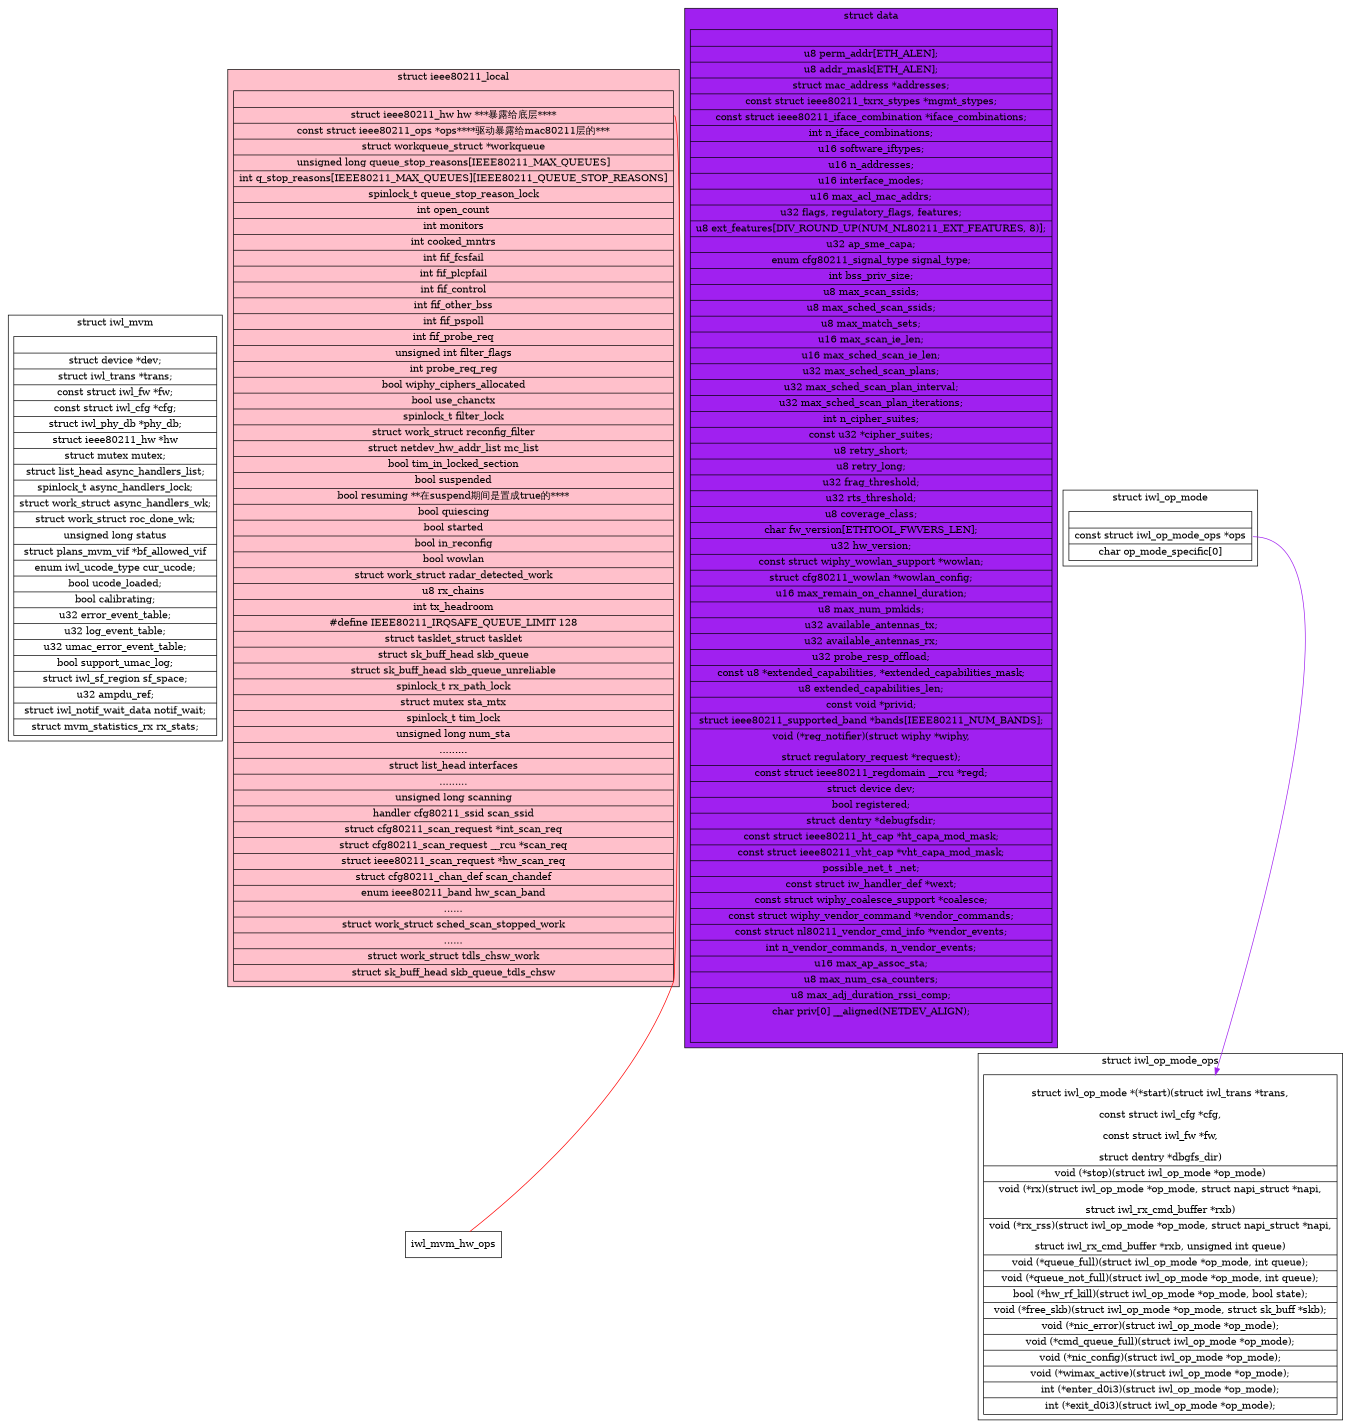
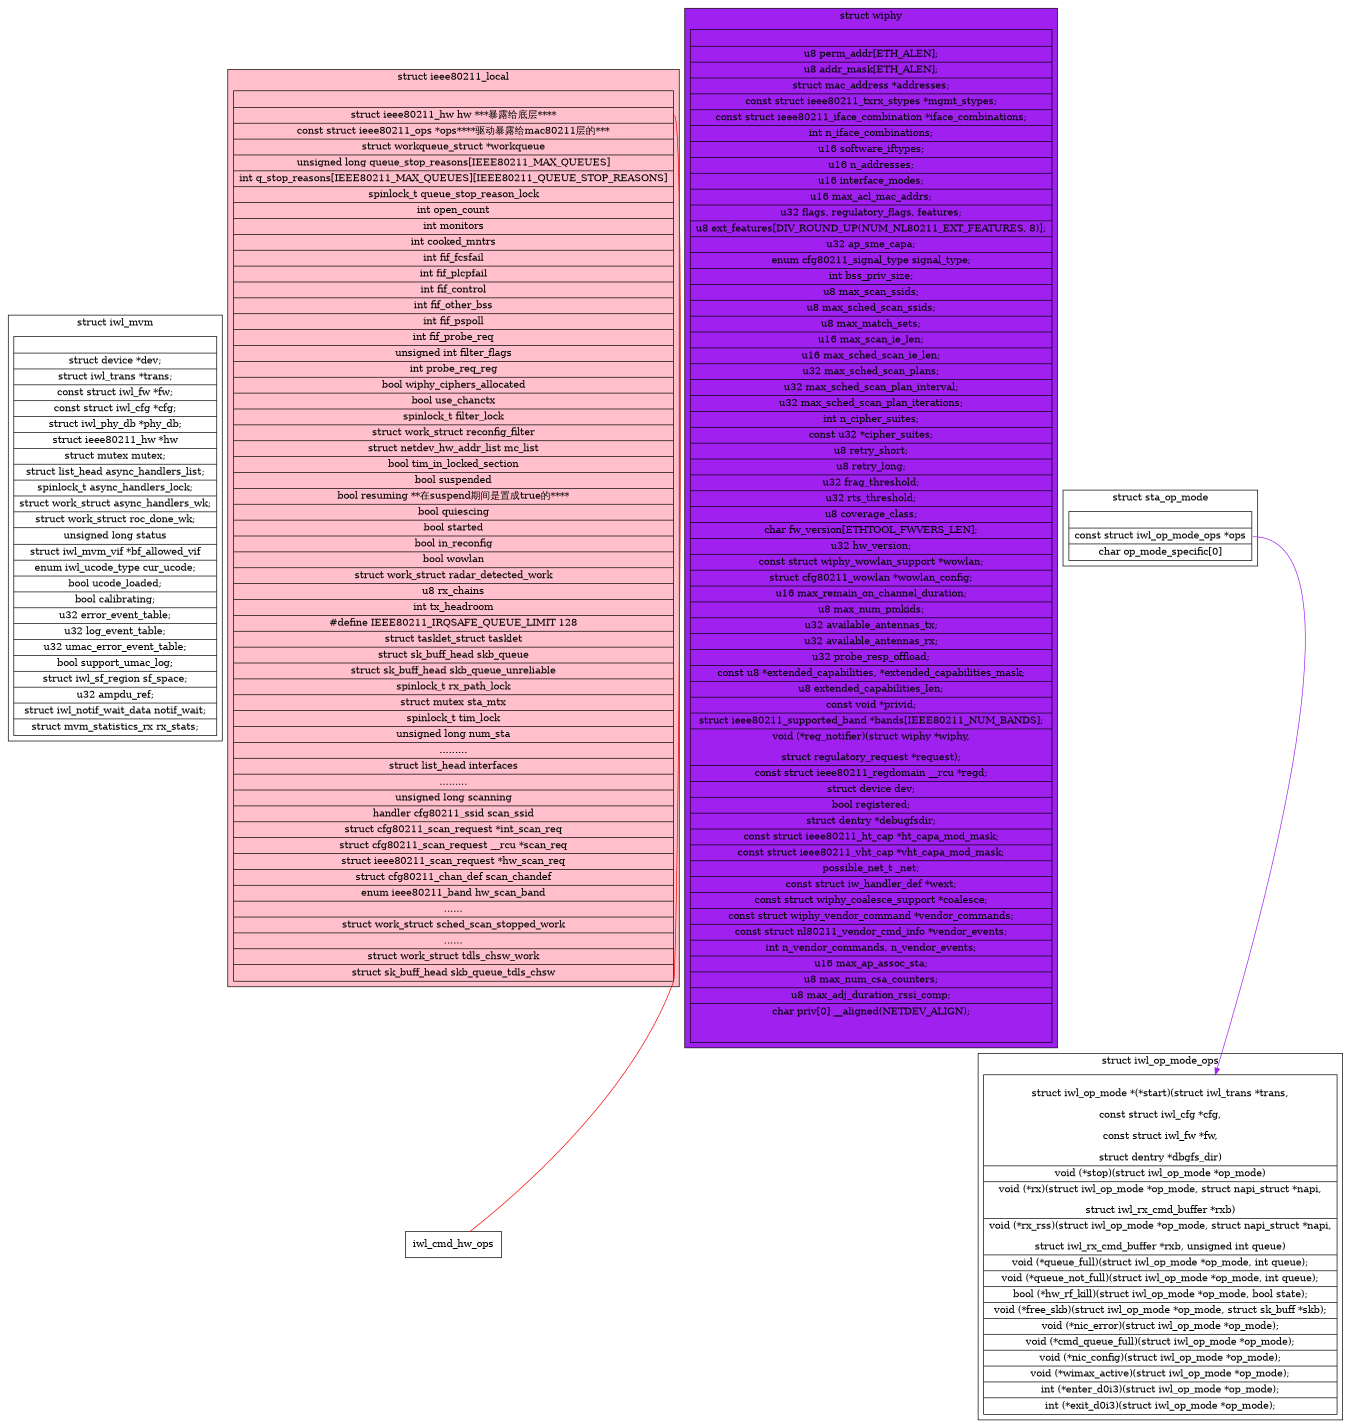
(871, 16) -> (871, 16)
(1160, 498) -> (1160, 498)
(115, 552) -> (115, 552)
(454, 1245) -> (454, 1245)
